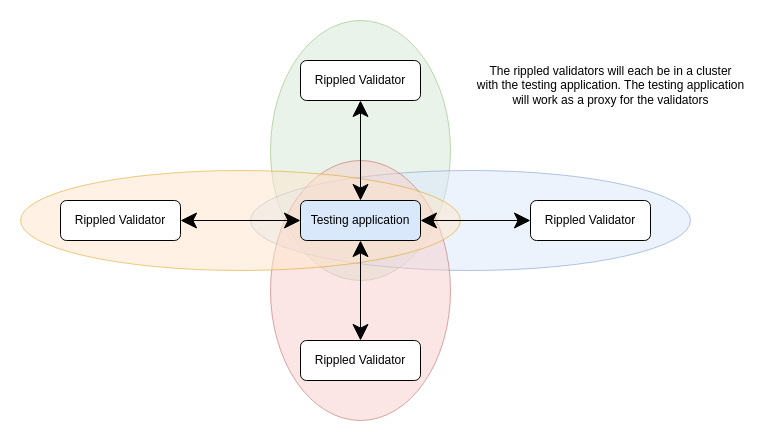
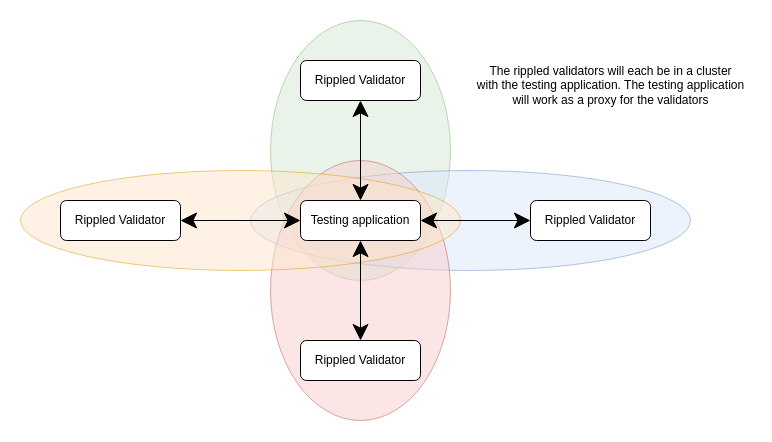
(361, 221) -> (361, 221)
